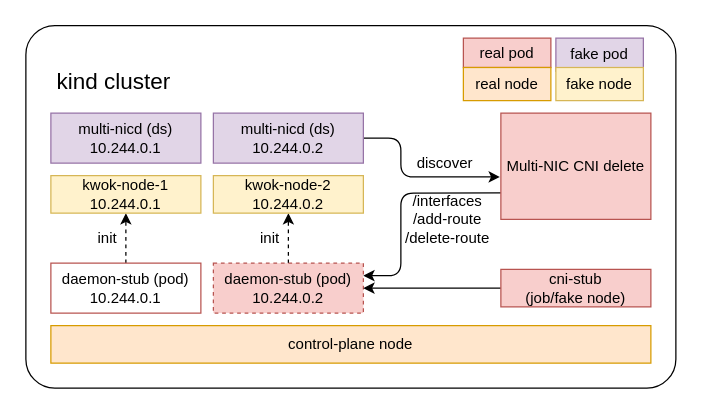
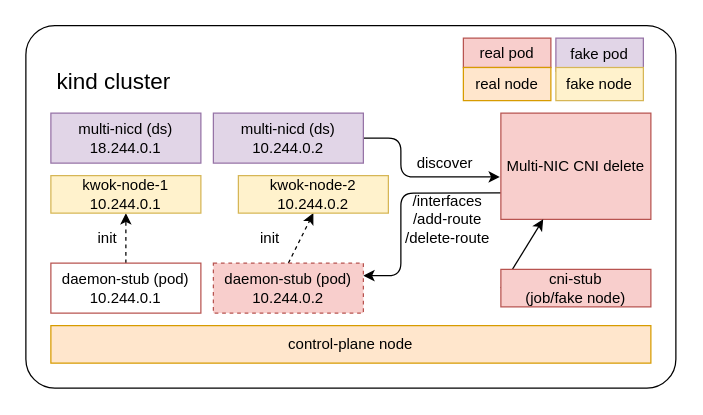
(126, 138) -> (126, 138)
(288, 194) -> (313, 194)
(436, 288) -> (525, 249)
